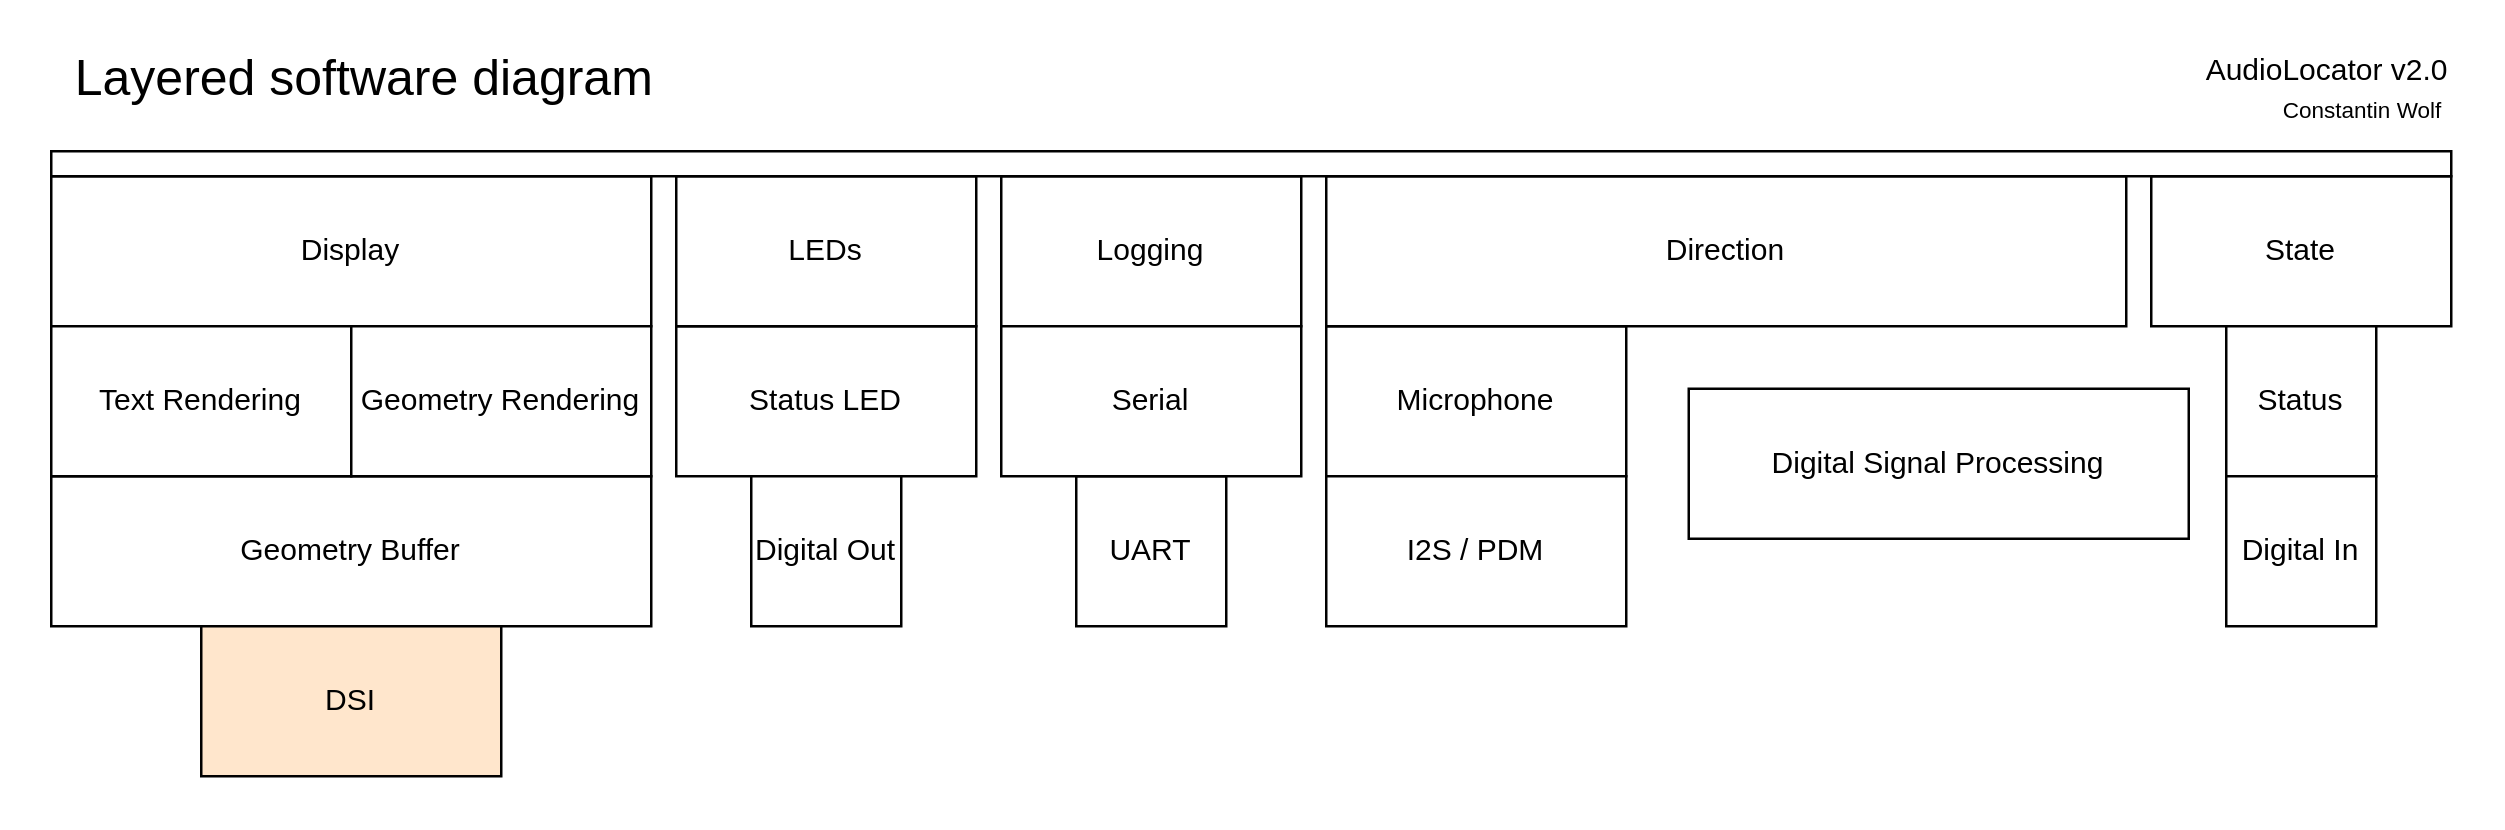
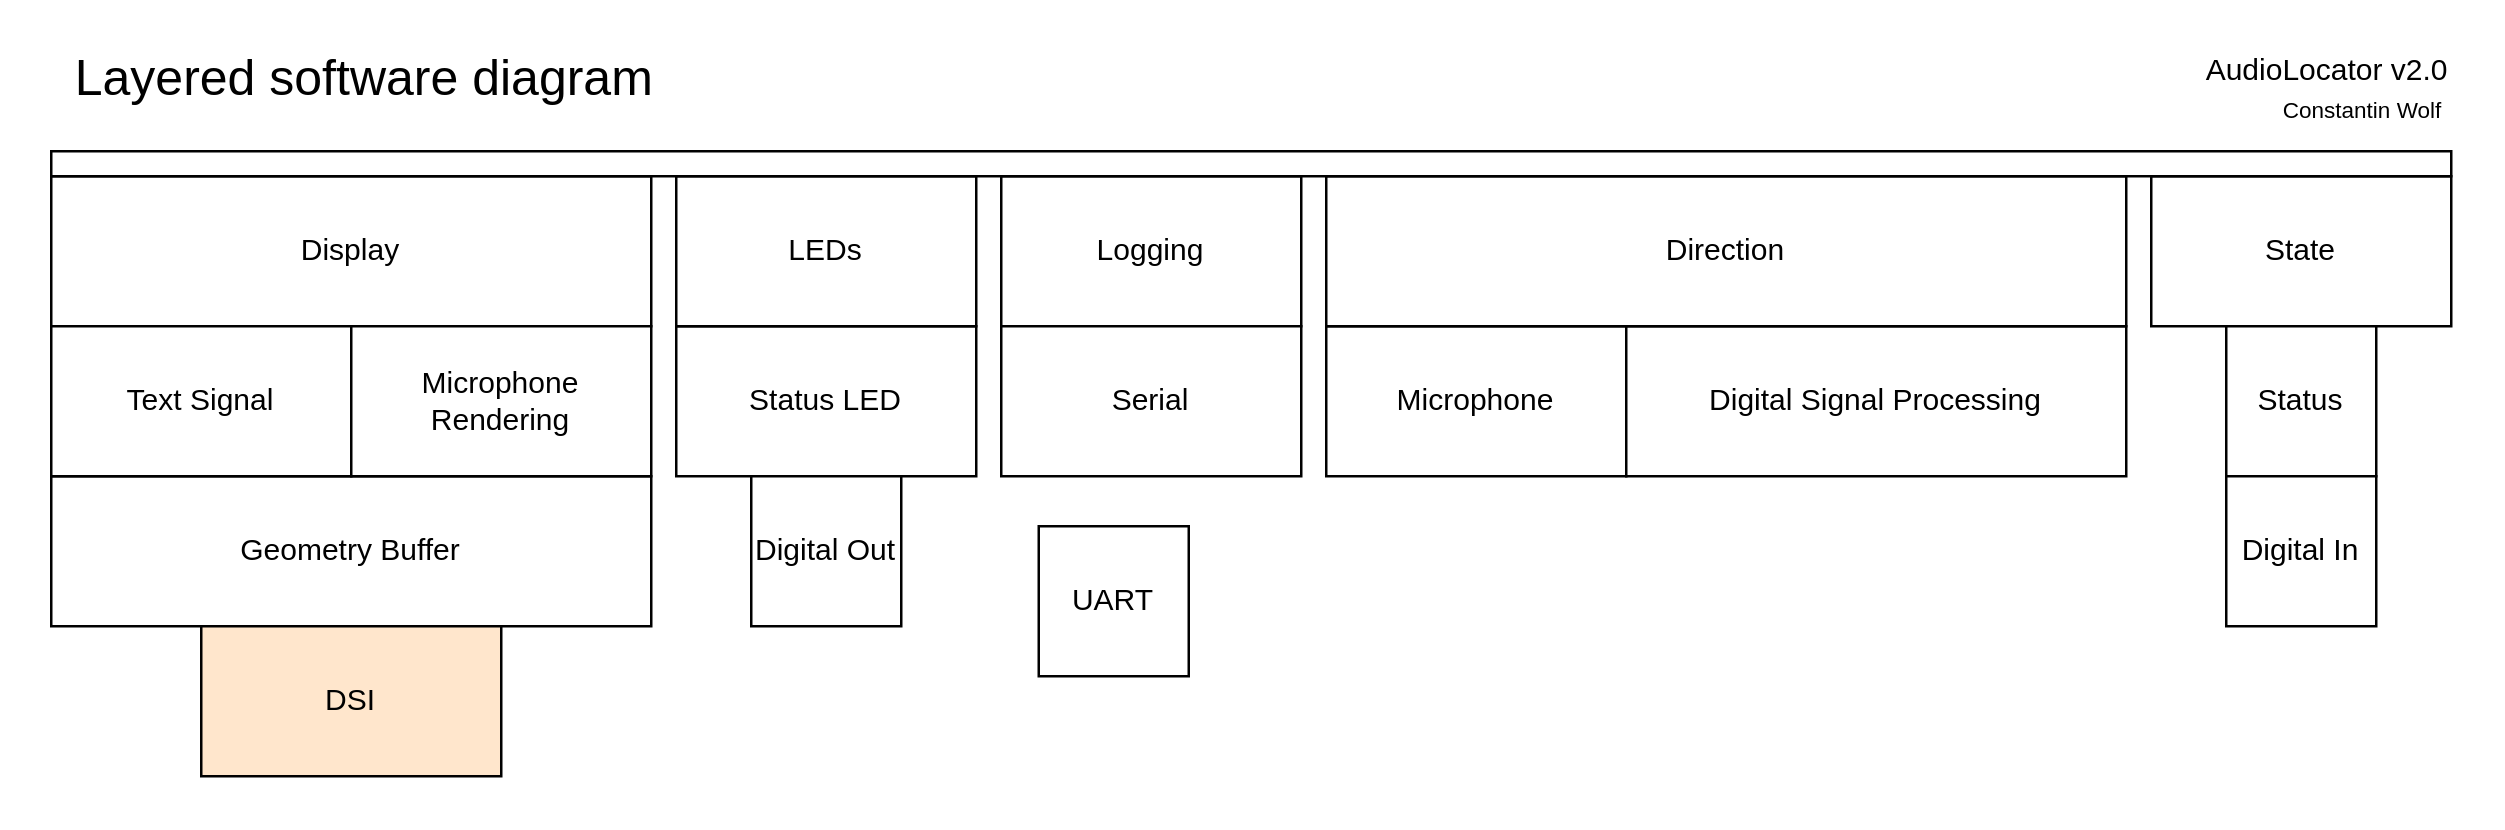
(201, 401) -> (201, 401)
(501, 401) -> (501, 401)
(1939, 464) -> (1876, 401)
(1151, 551) -> (1114, 601)
(1476, 551) -> none
